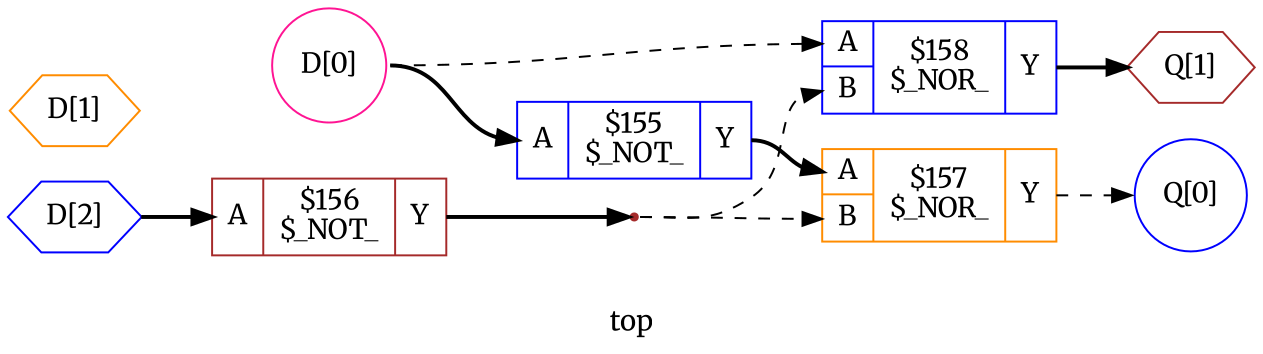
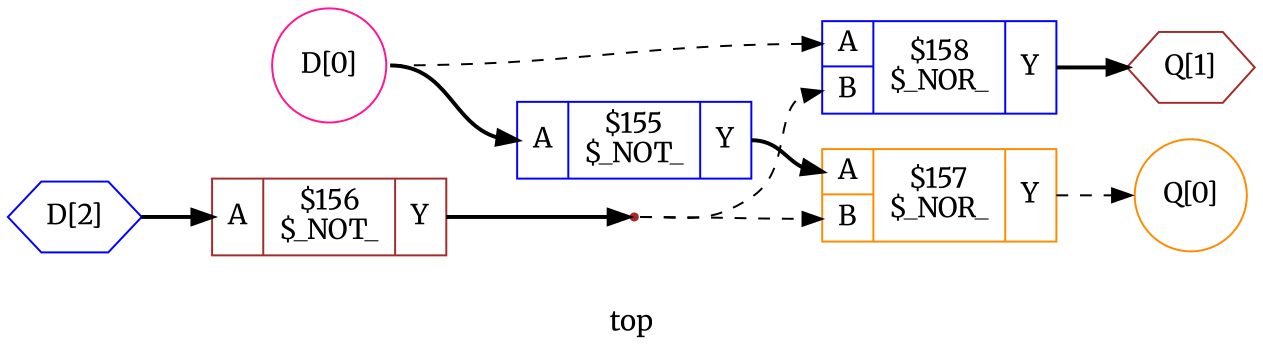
(75, 111) -> none
(1191, 195) -> (1191, 195)
